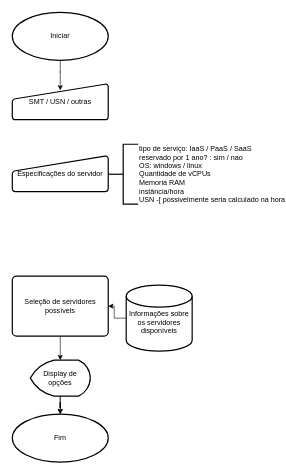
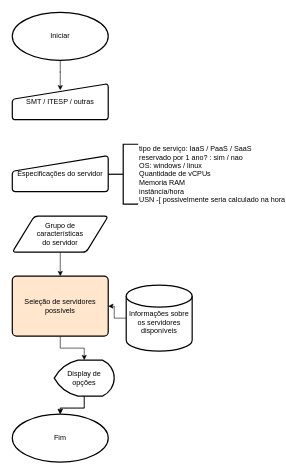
(60, 102) -> (60, 102)
none -> (60, 234)
none -> (60, 270)
(60, 306) -> (60, 306)
(60, 378) -> (84, 378)
